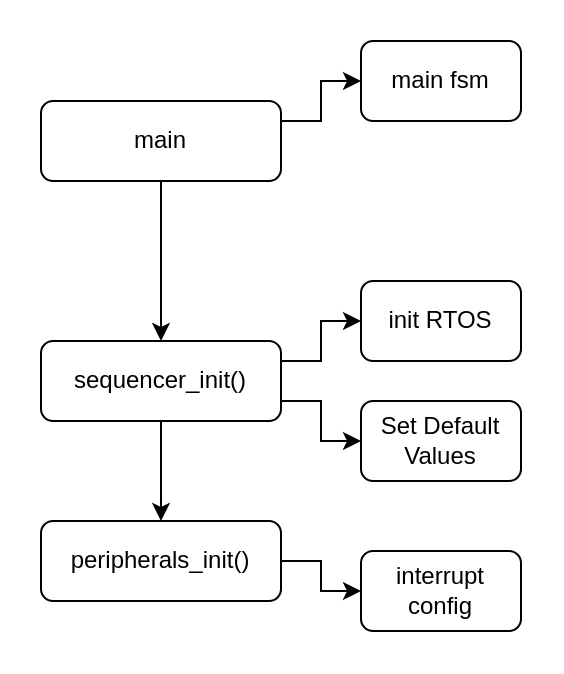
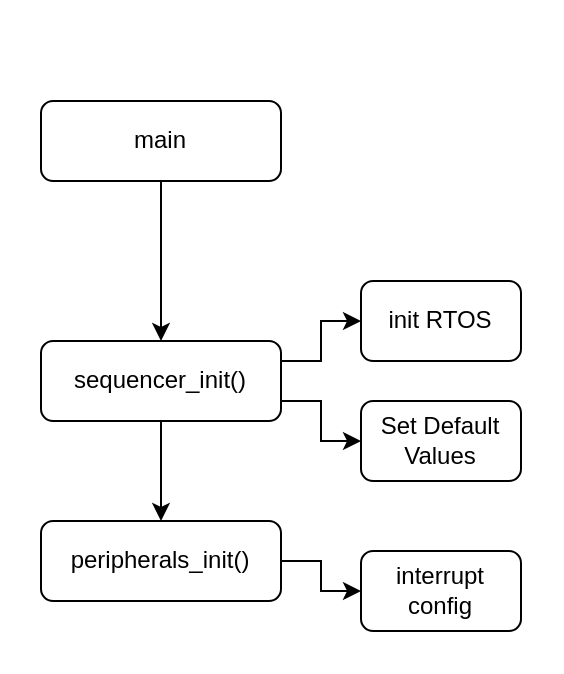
(441, 81) -> none
(321, 108) -> none
